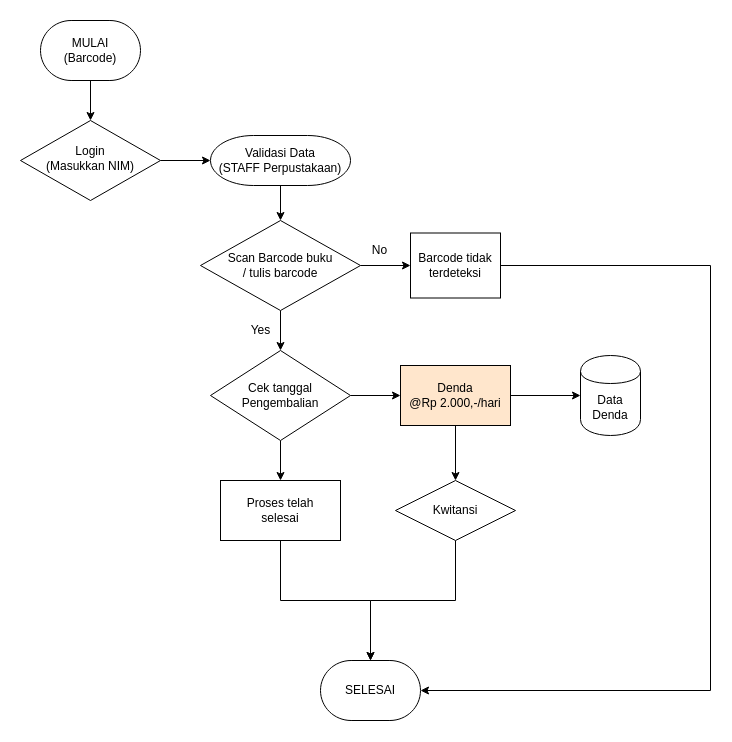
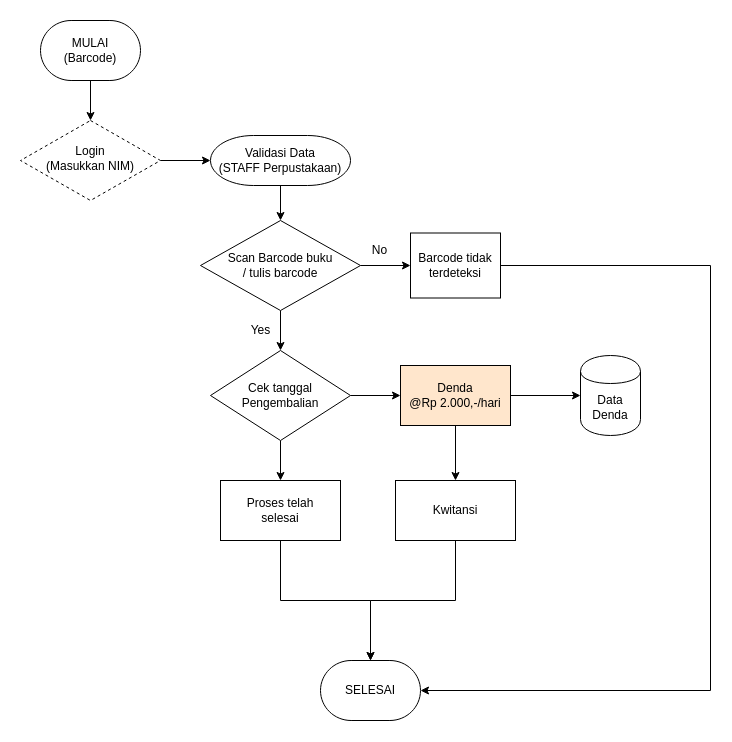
(91, 161) -> (91, 161)
(456, 511) -> (456, 511)
